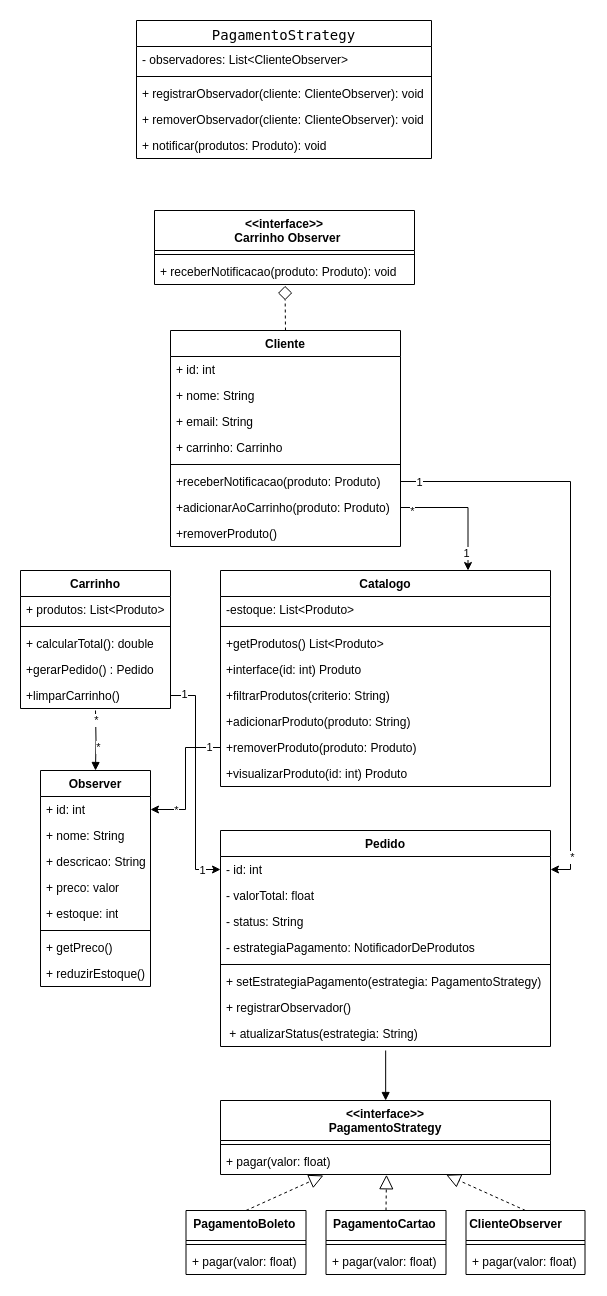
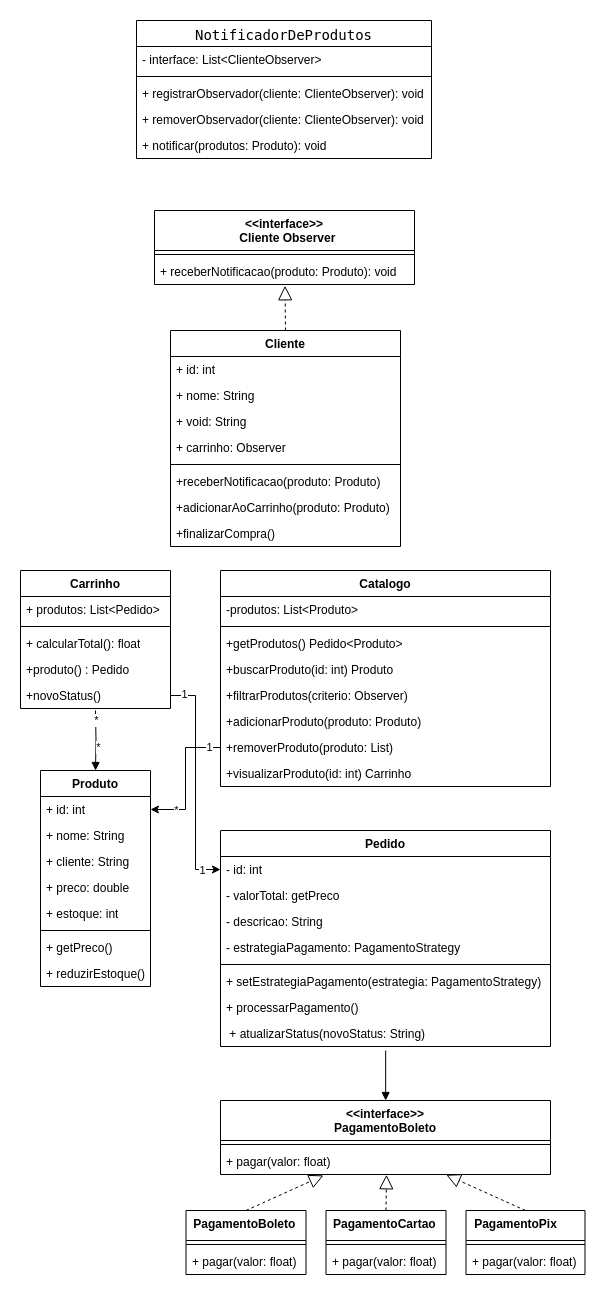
(284, 35) -> (284, 35)
(257, 61) -> (246, 61)
(285, 232) -> (285, 232)
(285, 301) -> (285, 301)
(218, 423) -> (216, 423)
(236, 449) -> (237, 449)
(463, 508) -> none
(234, 535) -> (232, 535)
(571, 598) -> none
(299, 611) -> (302, 611)
(97, 618) -> (97, 618)
(317, 645) -> (324, 645)
(97, 652) -> (96, 645)
(96, 671) -> (84, 671)
(308, 671) -> (323, 671)
(79, 697) -> (70, 697)
(330, 697) -> (338, 697)
(333, 723) -> (338, 723)
(334, 749) -> (323, 749)
(332, 775) -> (333, 775)
(96, 785) -> (96, 785)
(97, 870) -> (94, 863)
(87, 889) -> (91, 889)
(281, 897) -> (293, 897)
(274, 923) -> (283, 923)
(365, 949) -> (355, 949)
(301, 1009) -> (299, 1009)
(340, 1035) -> (341, 1035)
(386, 1122) -> (386, 1122)
(526, 1225) -> (526, 1225)
